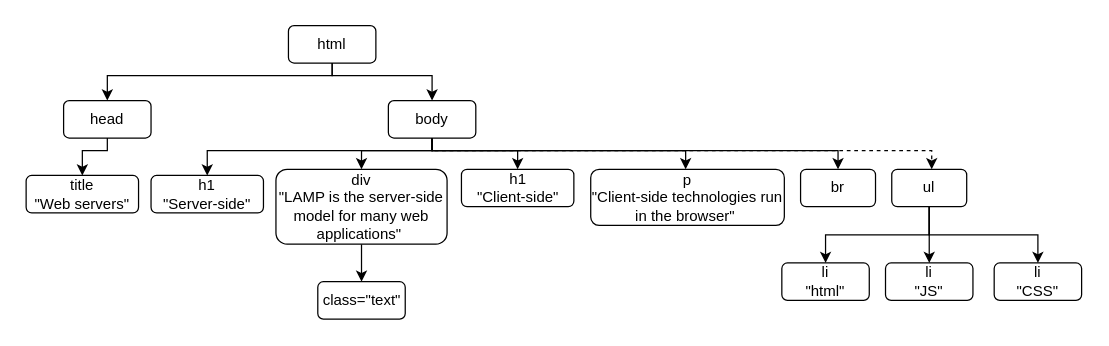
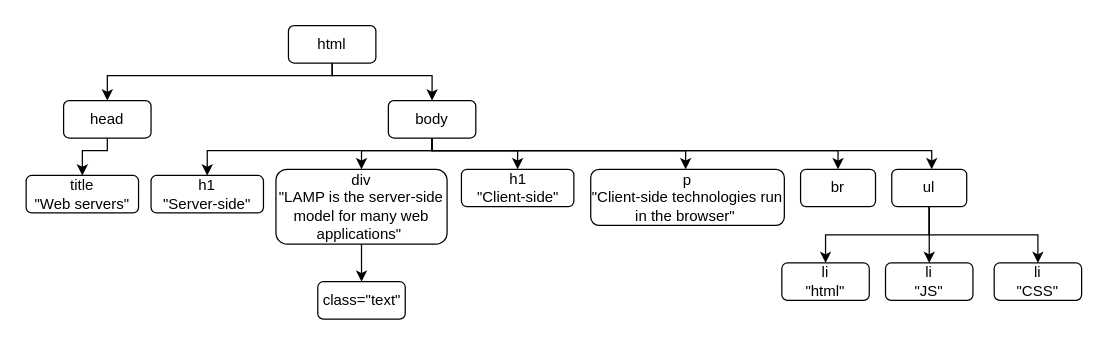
(891, 151) -> (891, 151)
